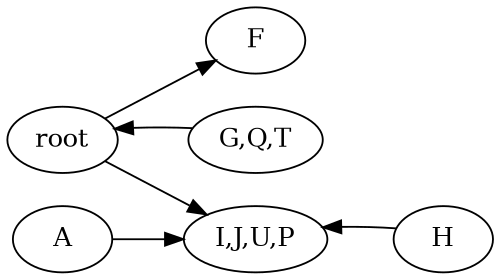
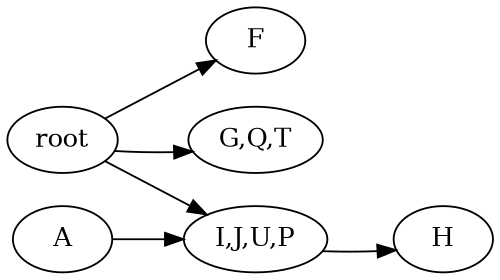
(163, 127) -> (144, 152)
(369, 227) -> (350, 252)
